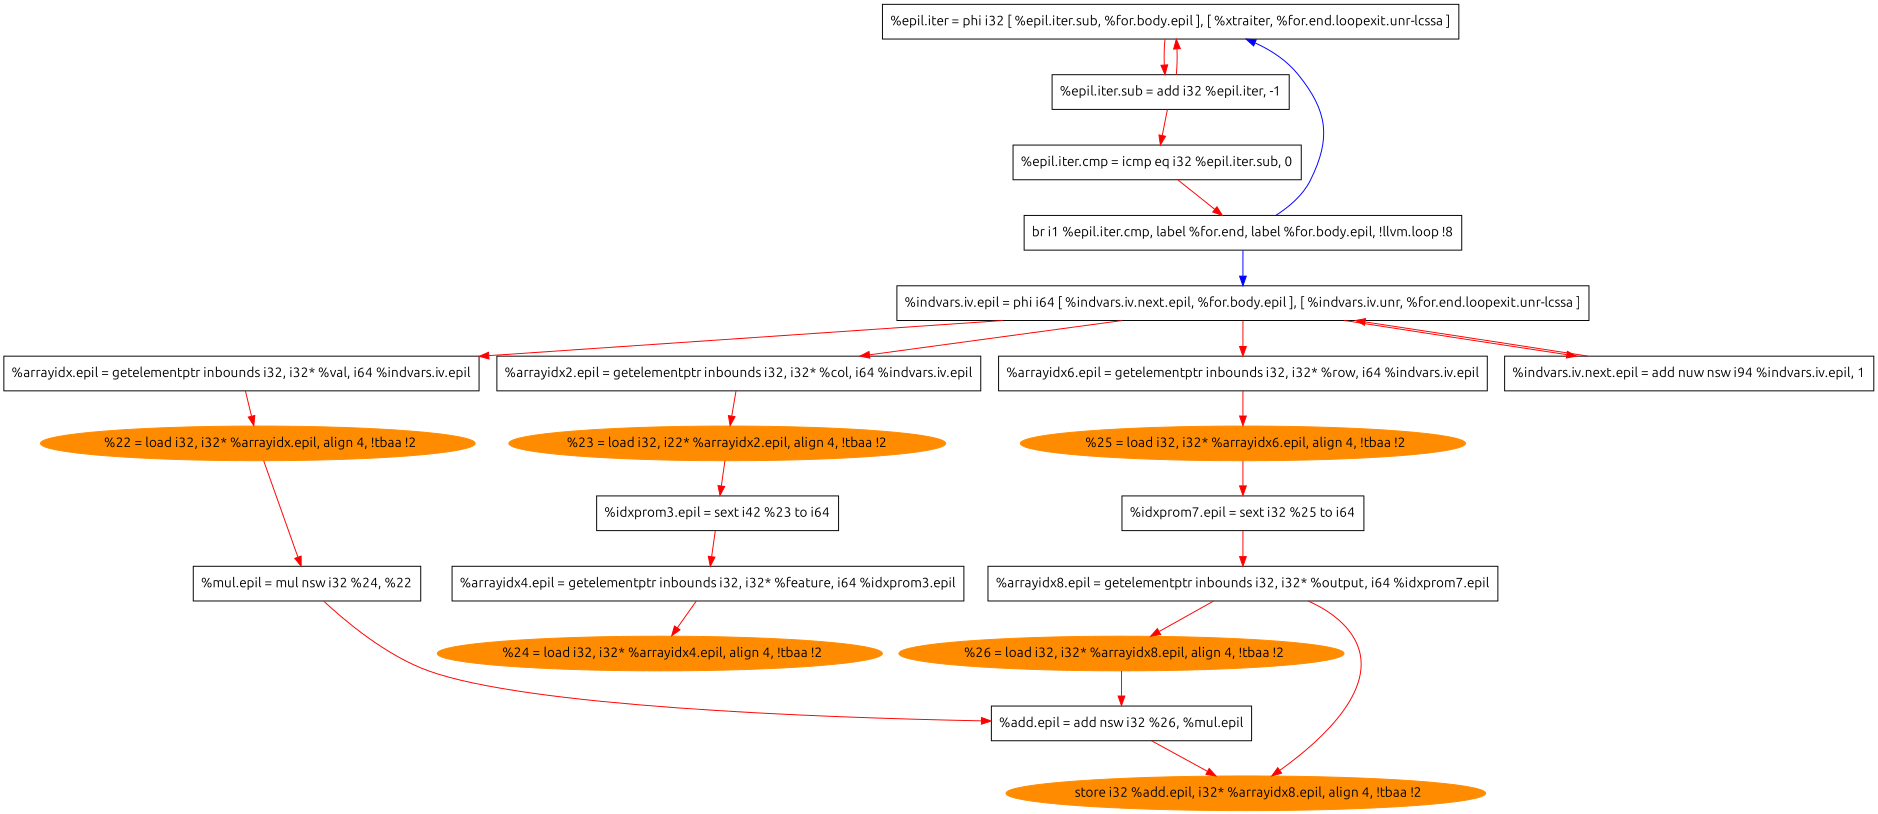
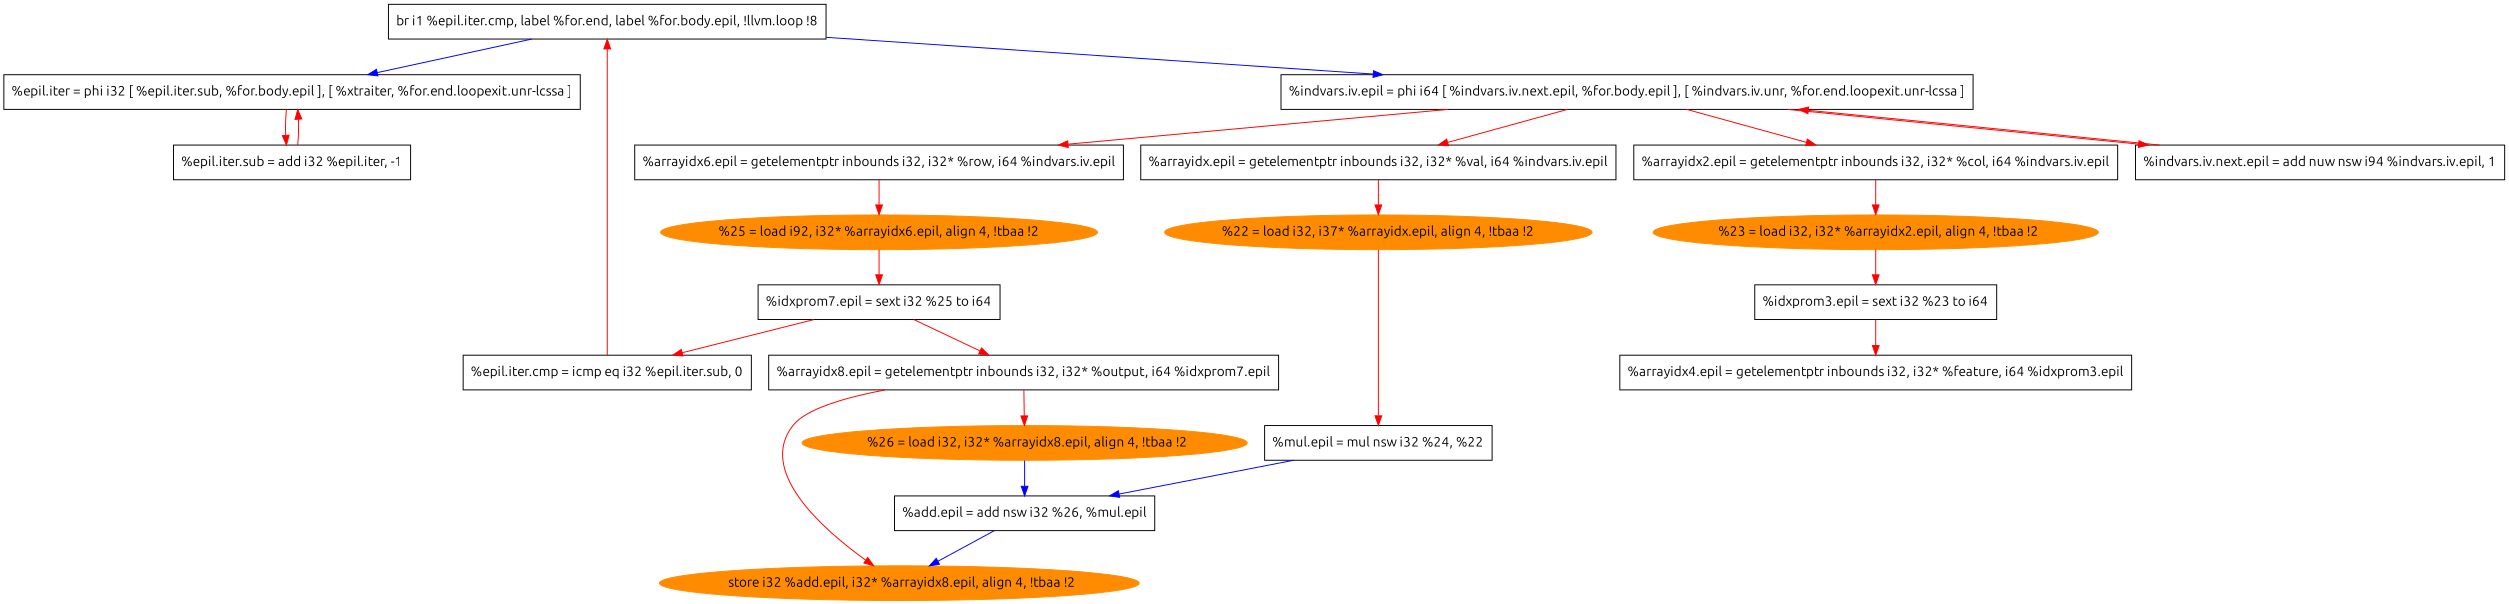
(1165, 122) -> (748, 336)
(258, 443) -> (1378, 232)
(727, 443) -> (1876, 232)
(1243, 443) -> (879, 232)
(718, 513) -> (1876, 302)
(660, 654) -> none
(1121, 683) -> (1025, 473)
(640, 705) -> (1206, 477)
(1180, 756) -> (966, 546)
